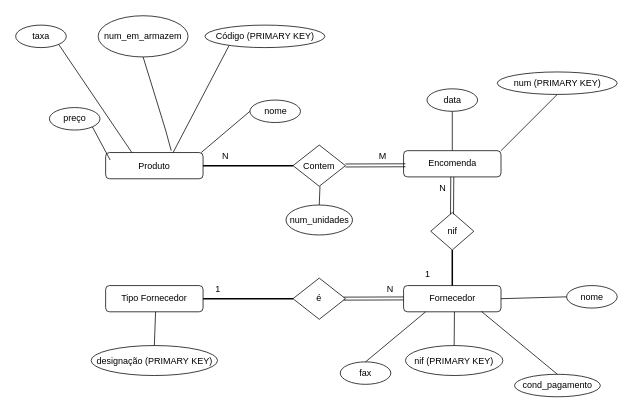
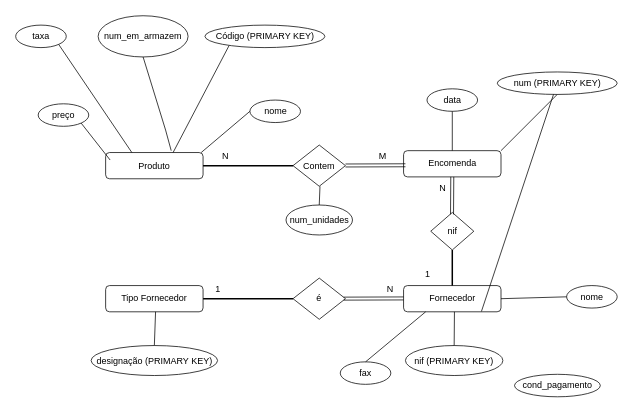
(74, 119) -> (63, 115)
(519, 343) -> (516, 208)
